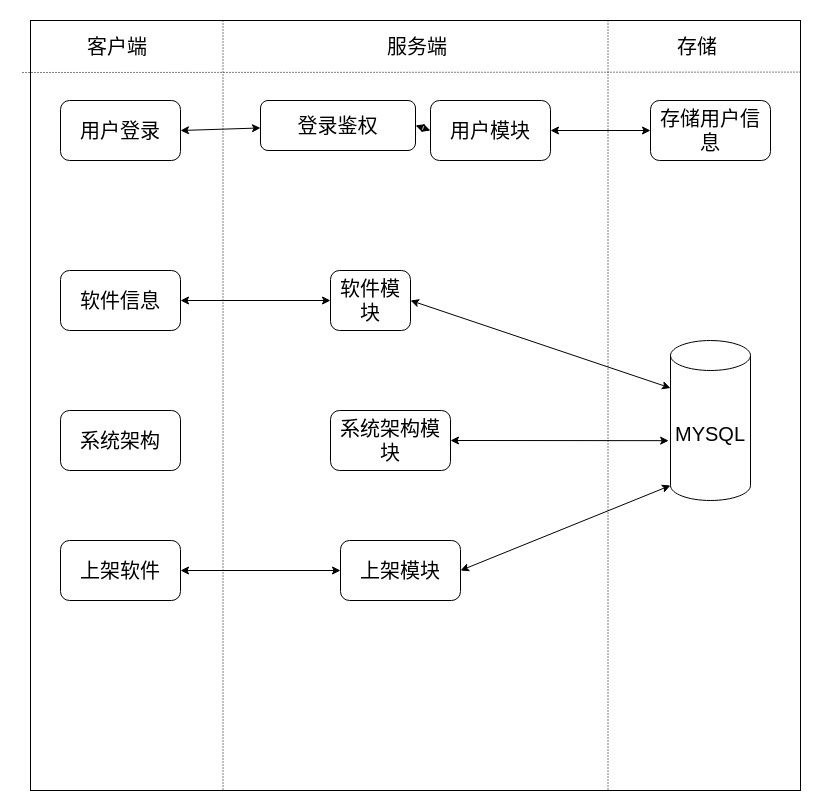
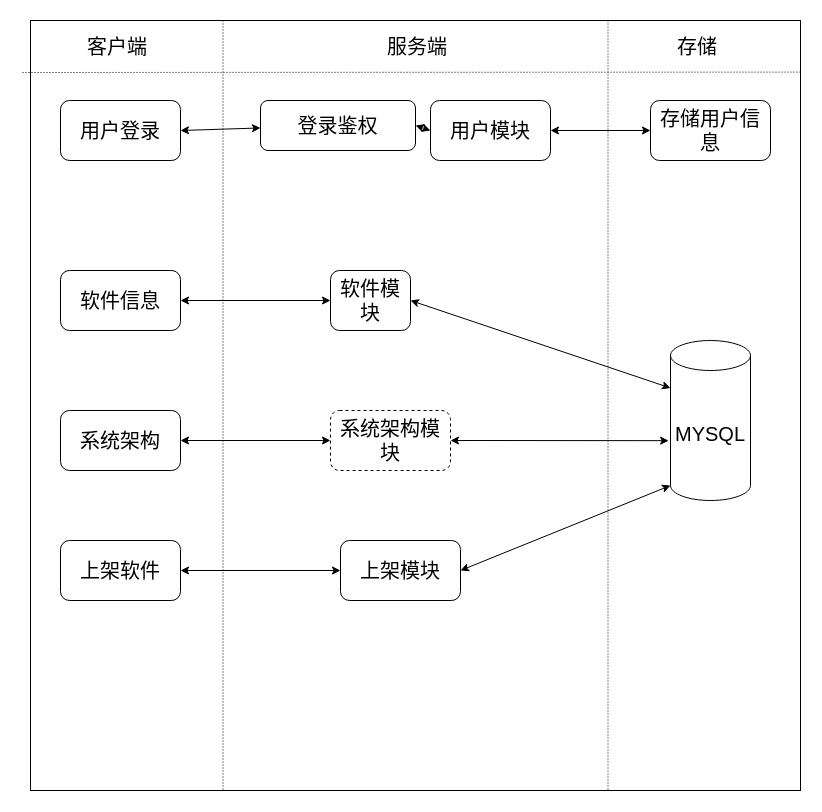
none -> (255, 441)
(391, 441) -> (391, 441)
